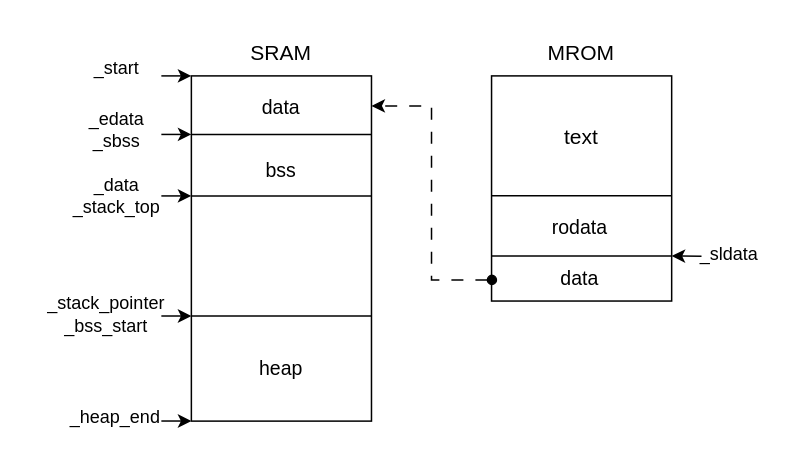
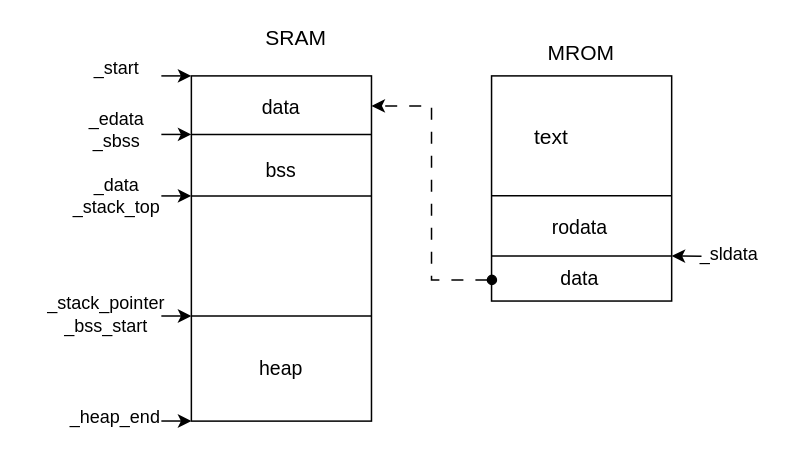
(281, 53) -> (296, 38)
(581, 137) -> (551, 137)
